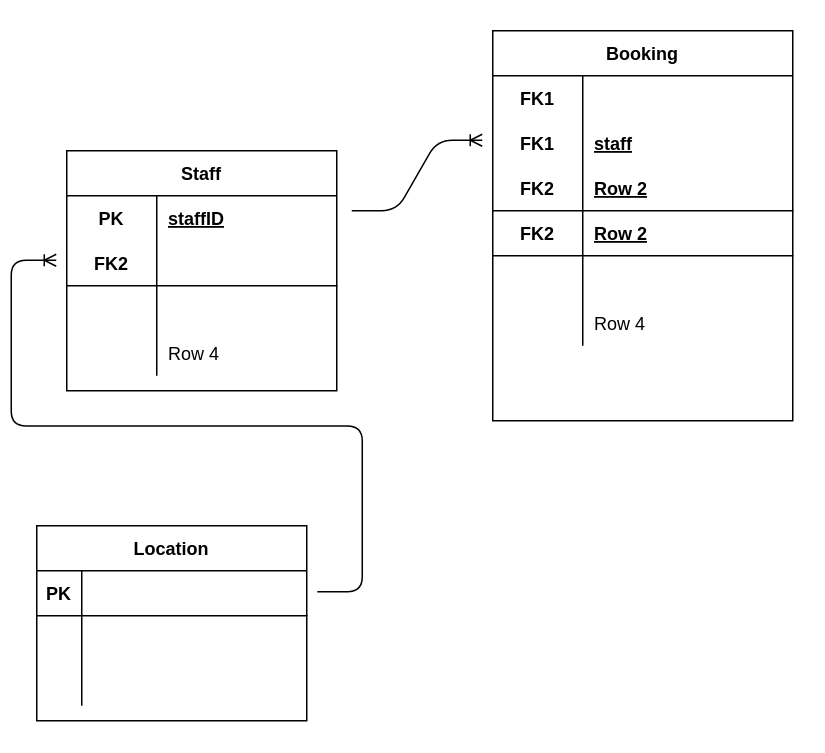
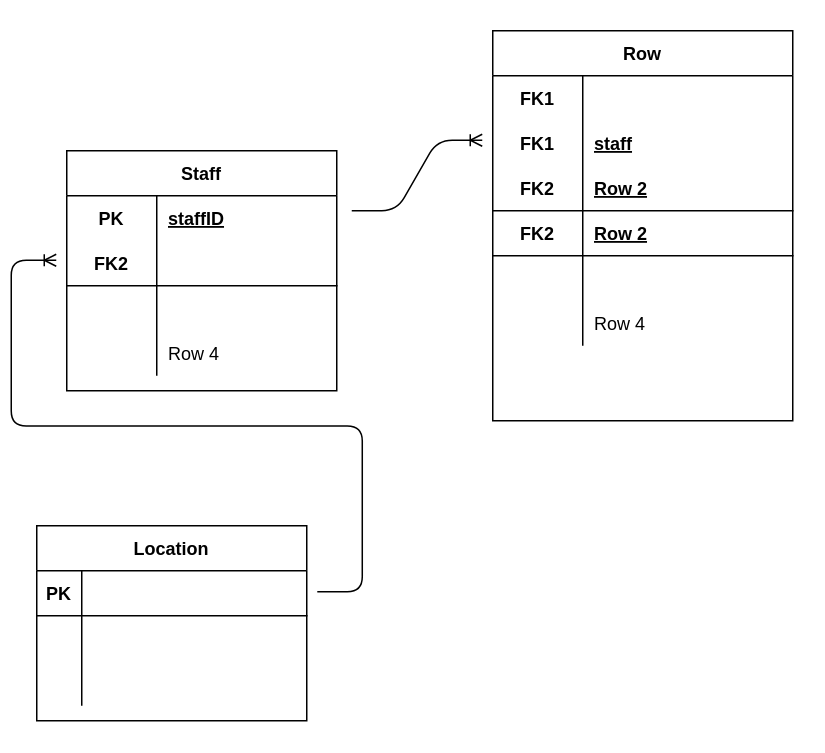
(642, 54) -> (642, 54)
